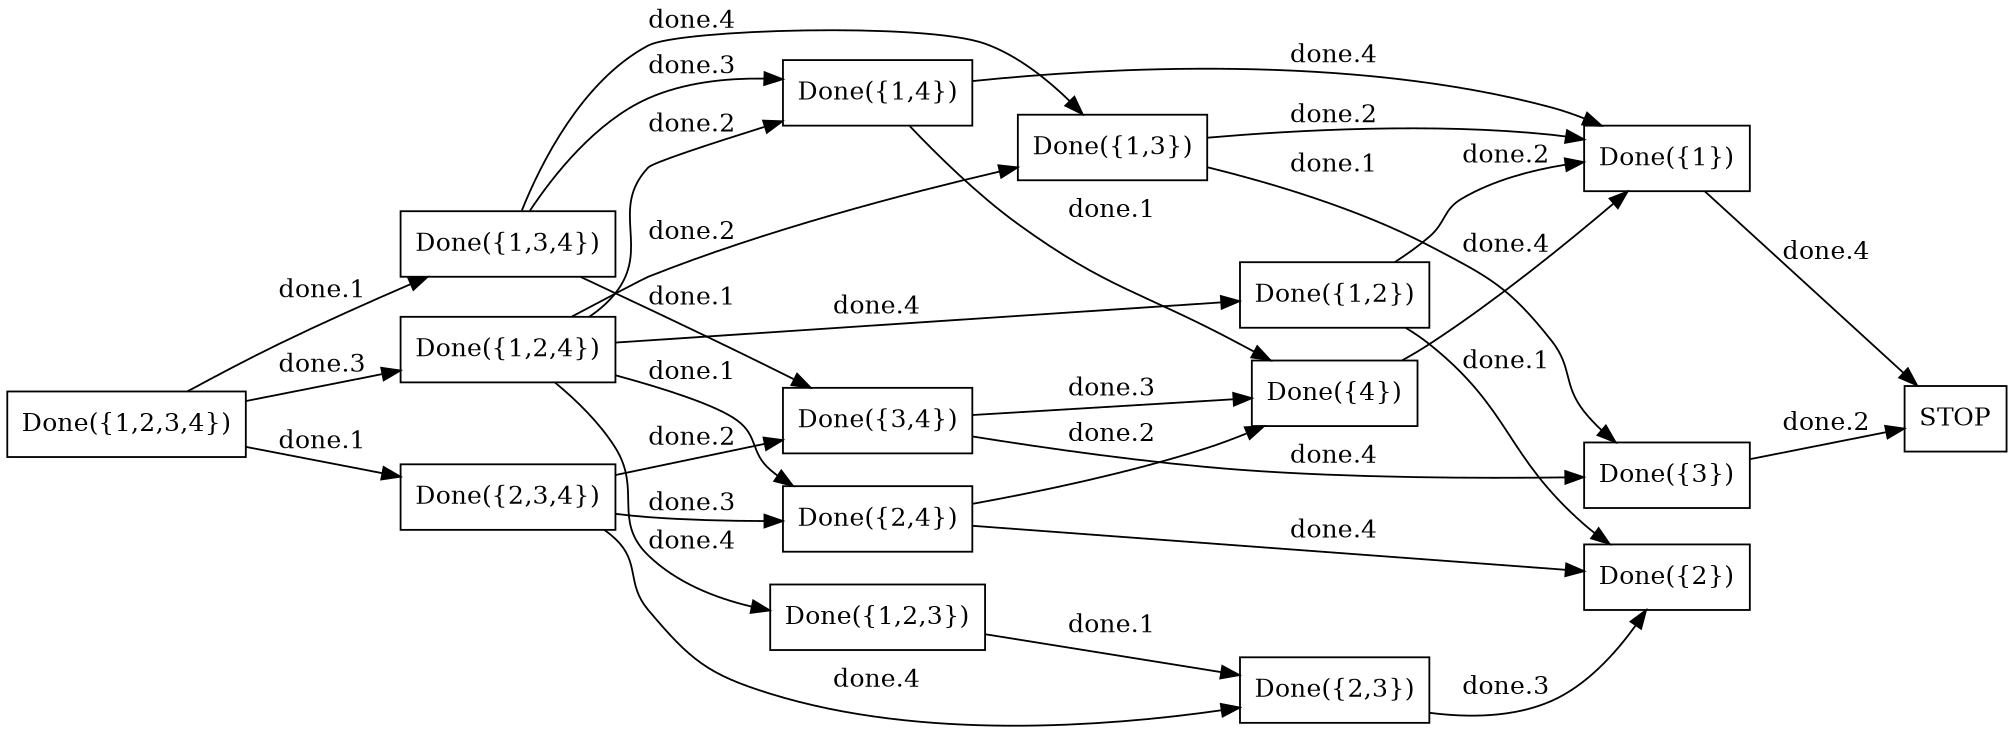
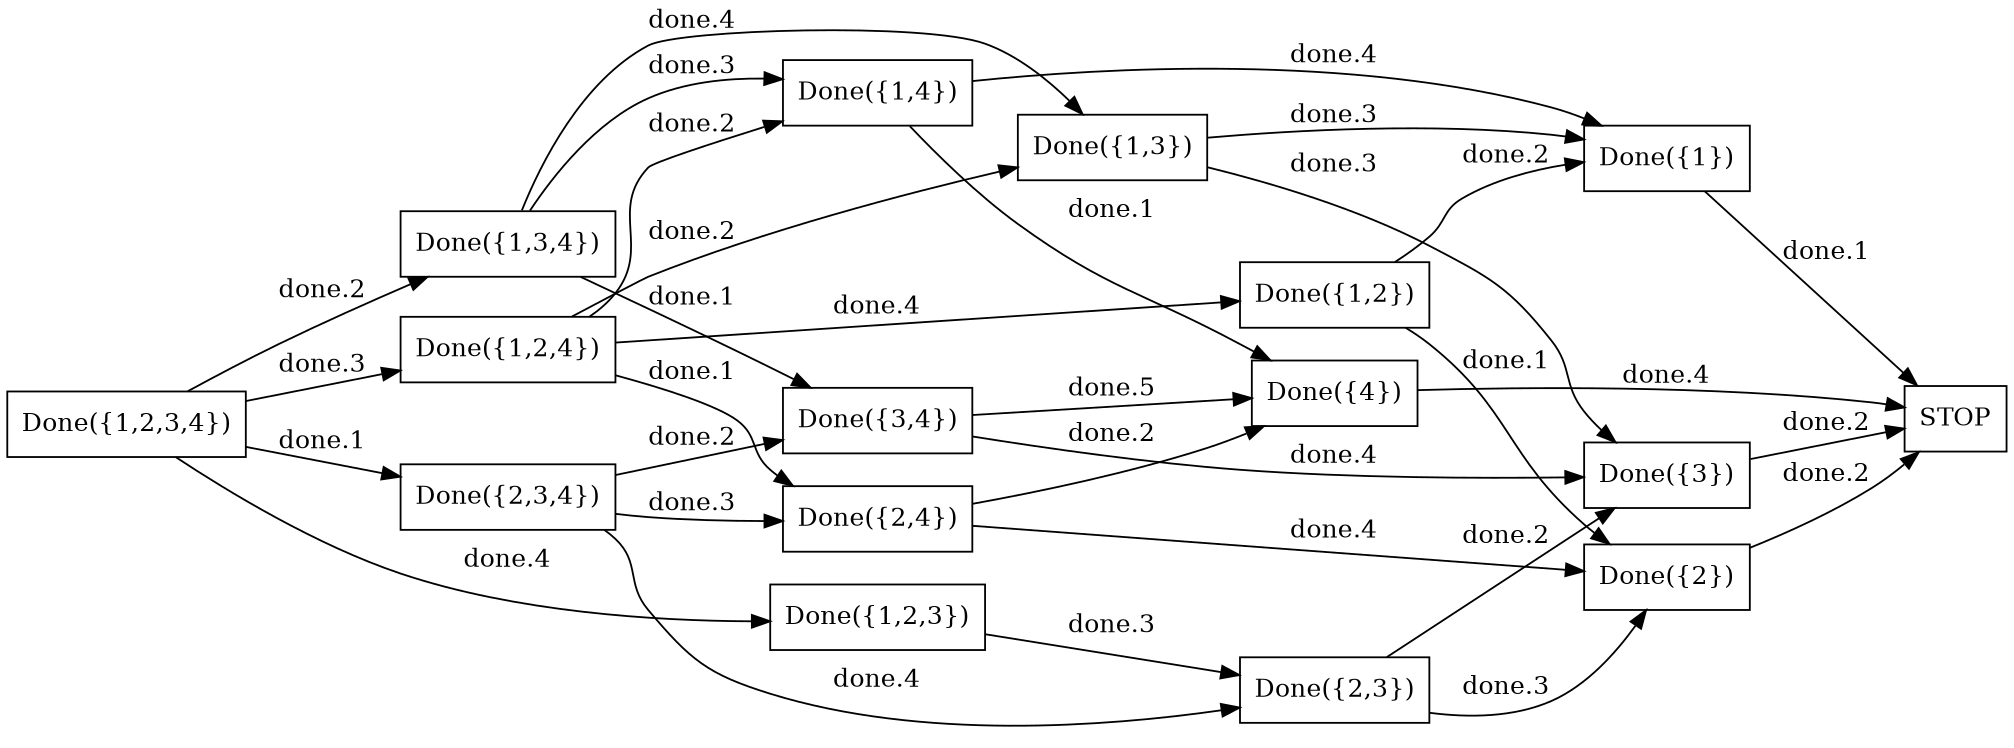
(1335, 116) -> (1335, 116)
(1335, 165) -> (1335, 165)
(1827, 252) -> (1827, 252)
(1516, 282) -> (1653, 389)
(323, 290) -> (323, 290)
(1113, 389) -> (1113, 389)
(628, 501) -> (450, 588)
none -> (1830, 511)
none -> (1493, 588)
(1113, 625) -> (1113, 625)
